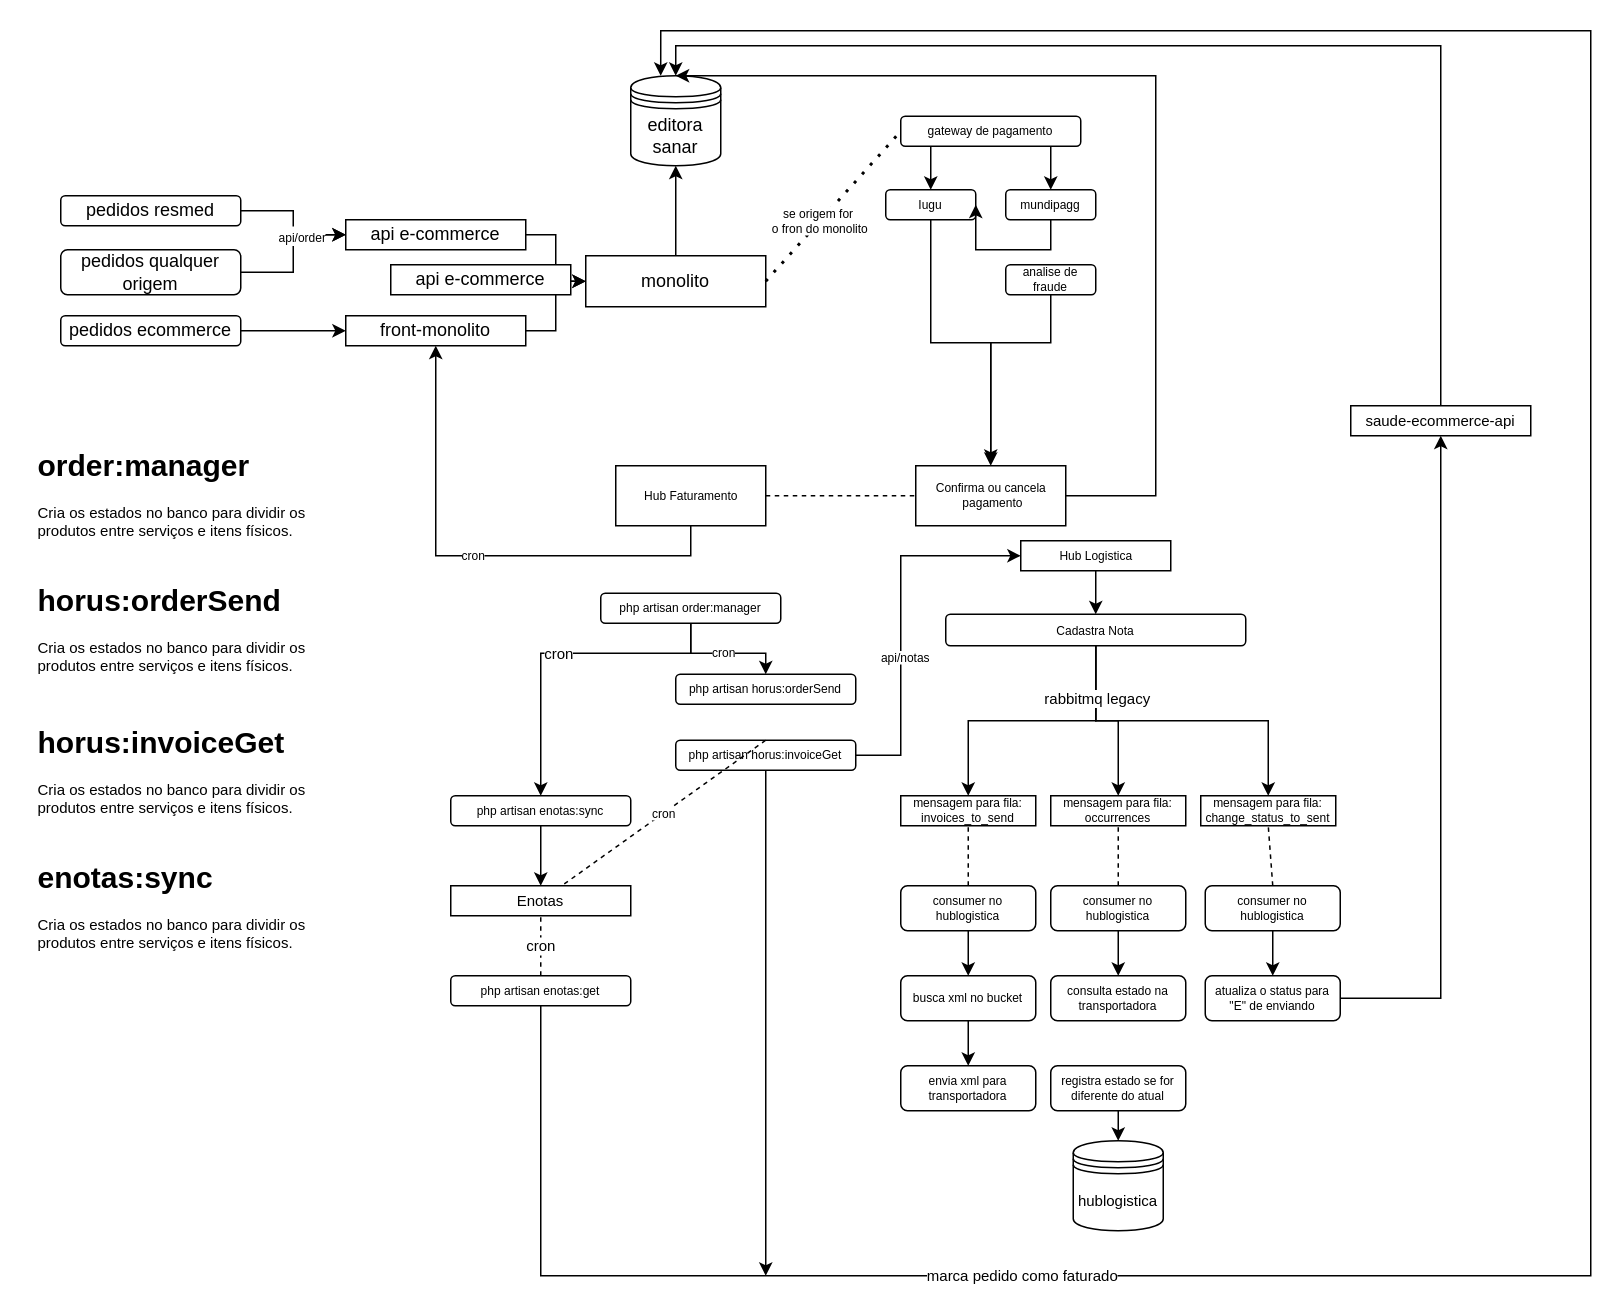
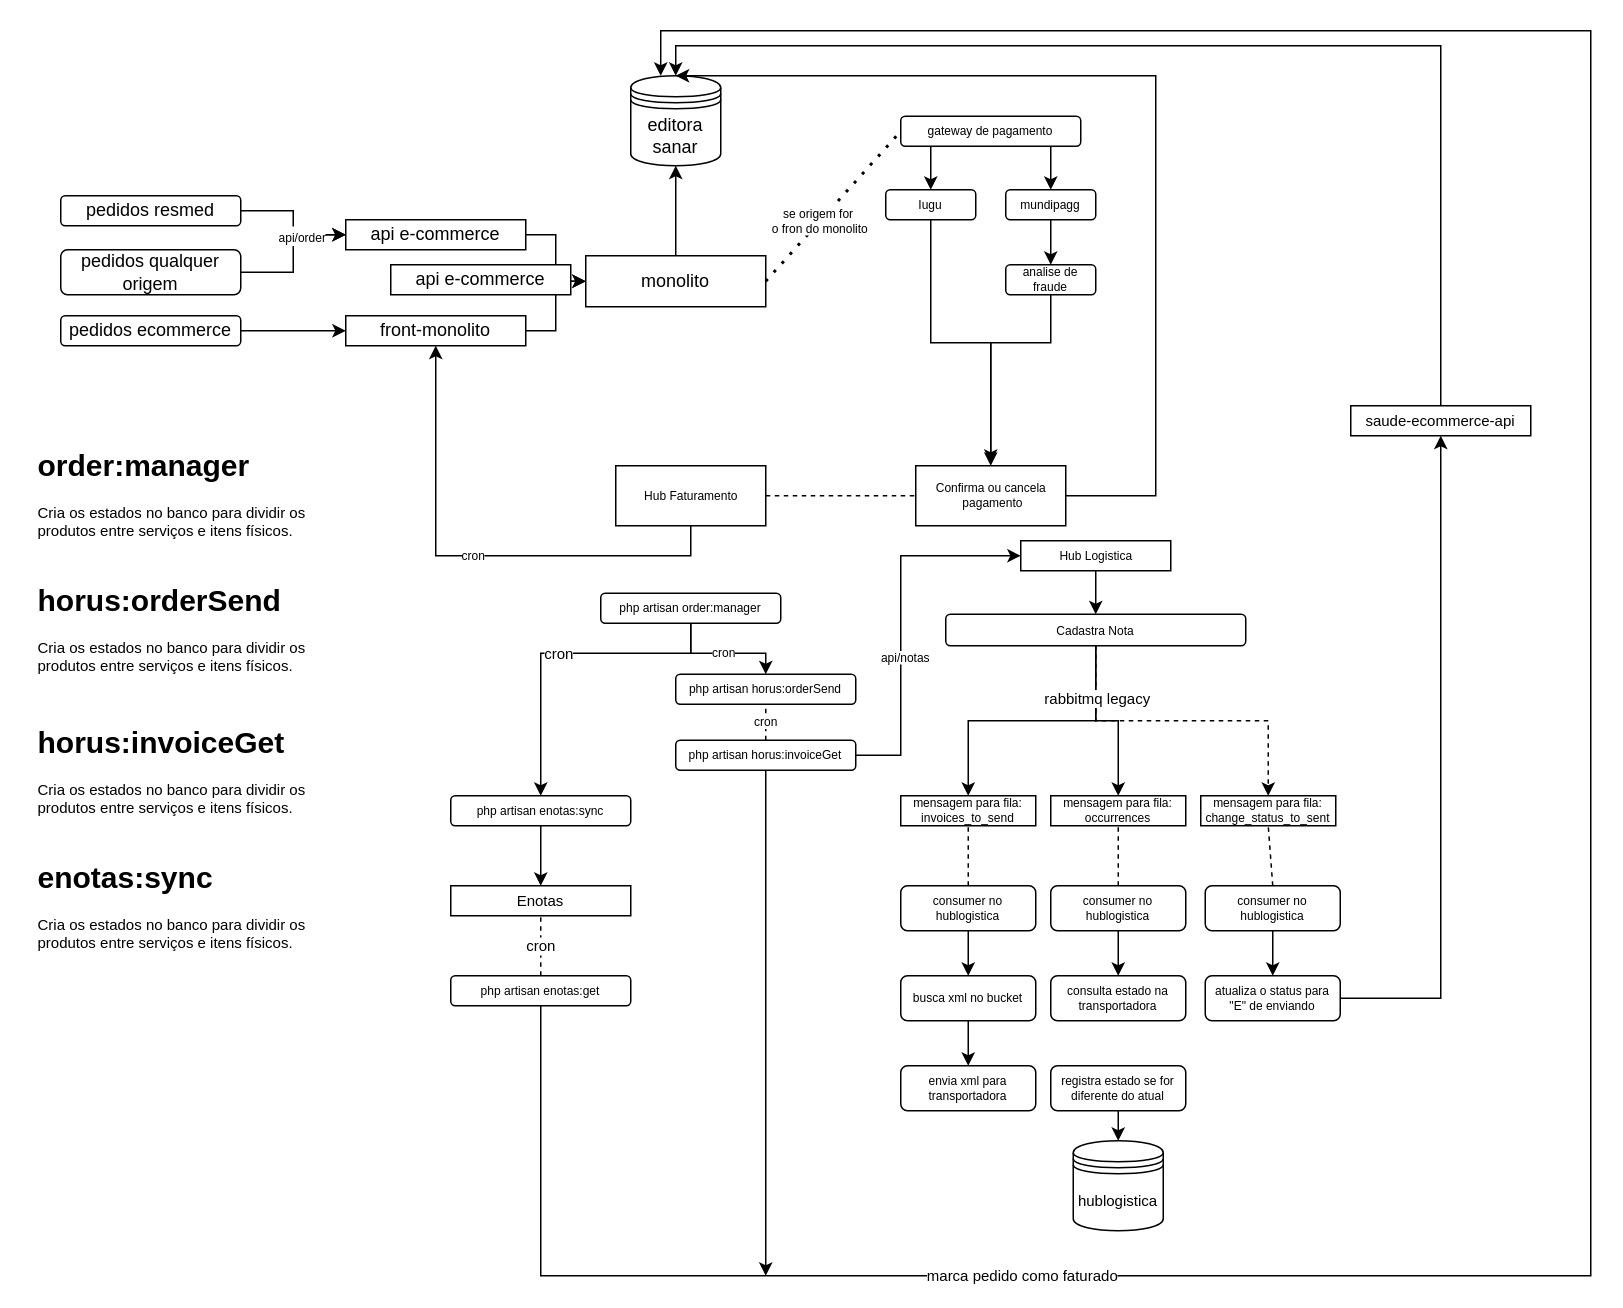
(998, 250) -> (1051, 251)
(1227, 721) -> (1227, 721)
(665, 812) -> (766, 724)
